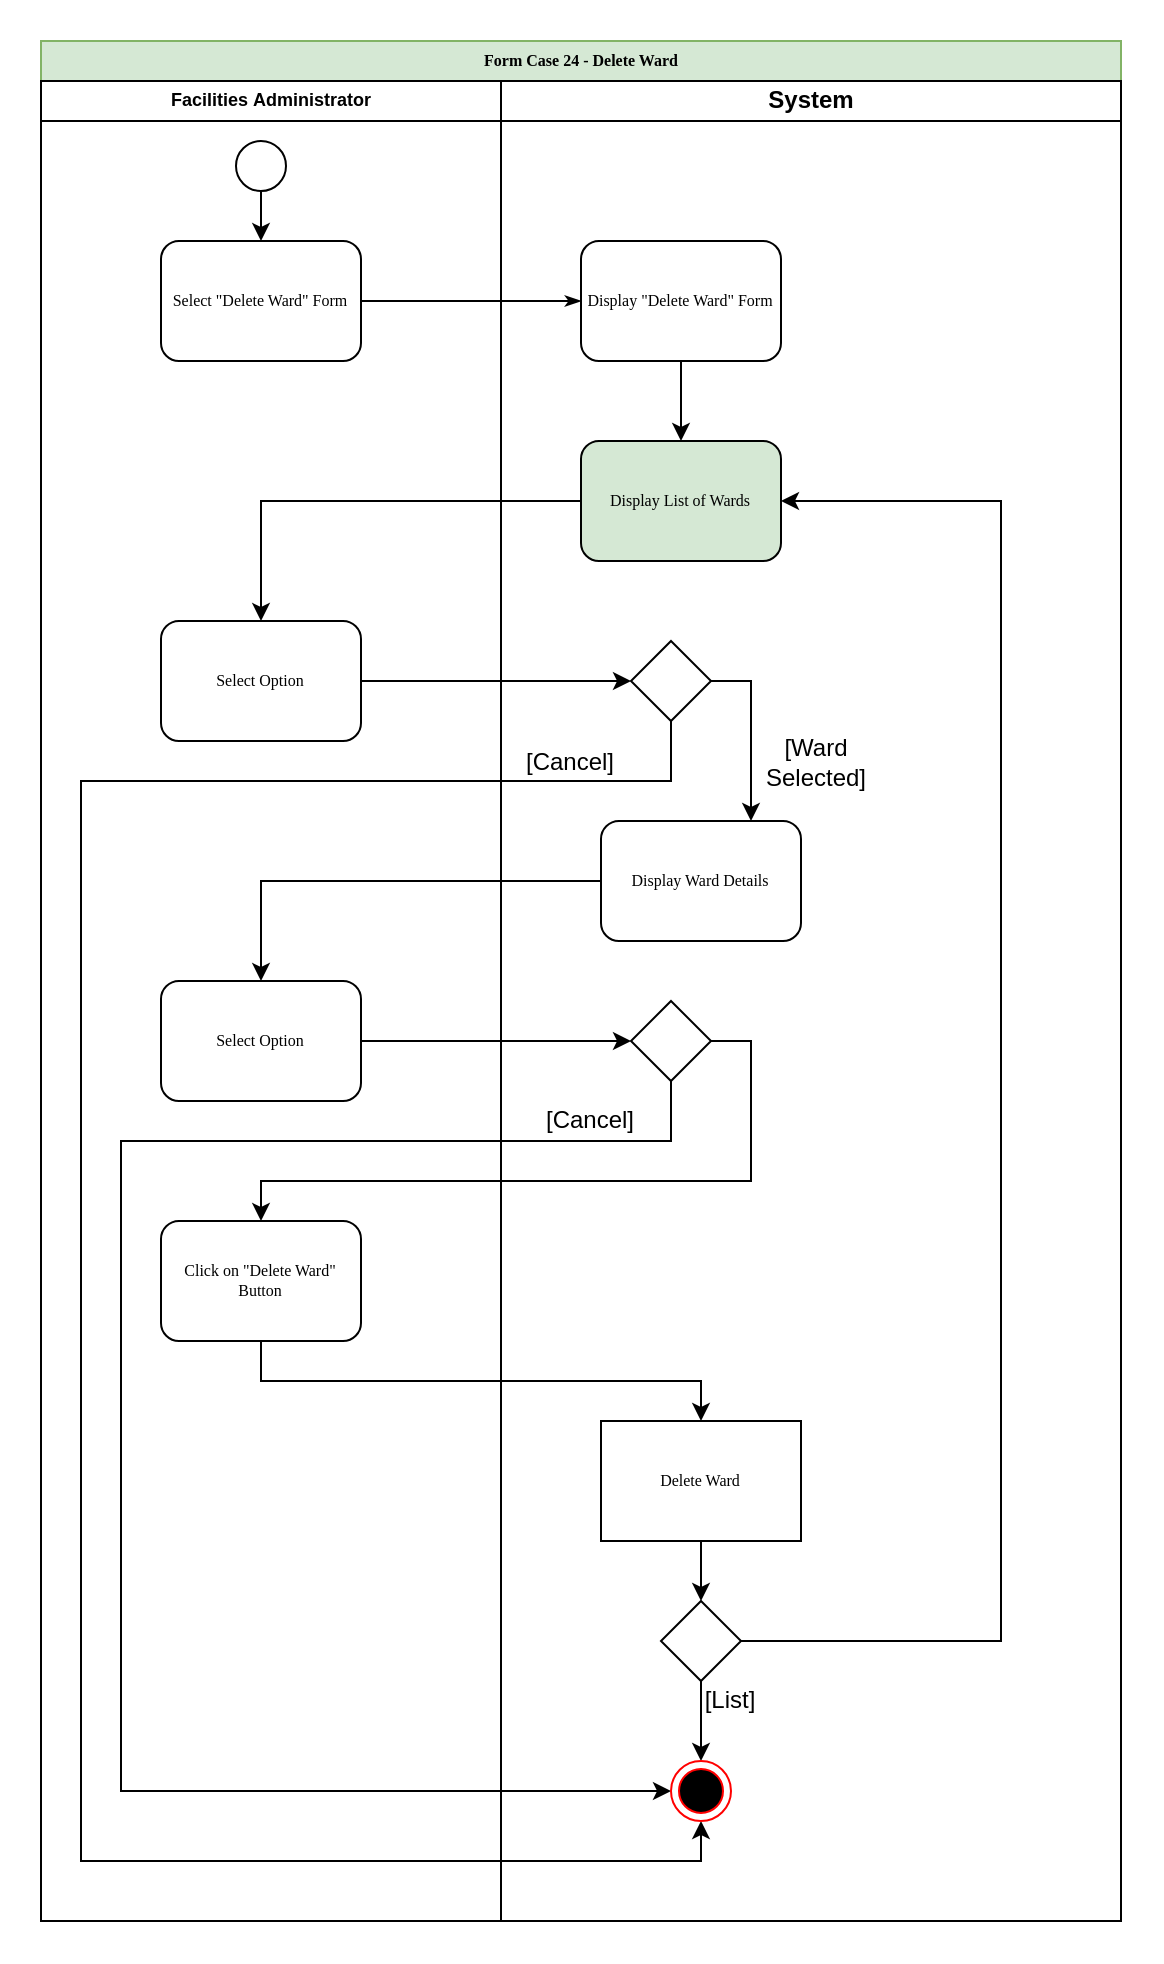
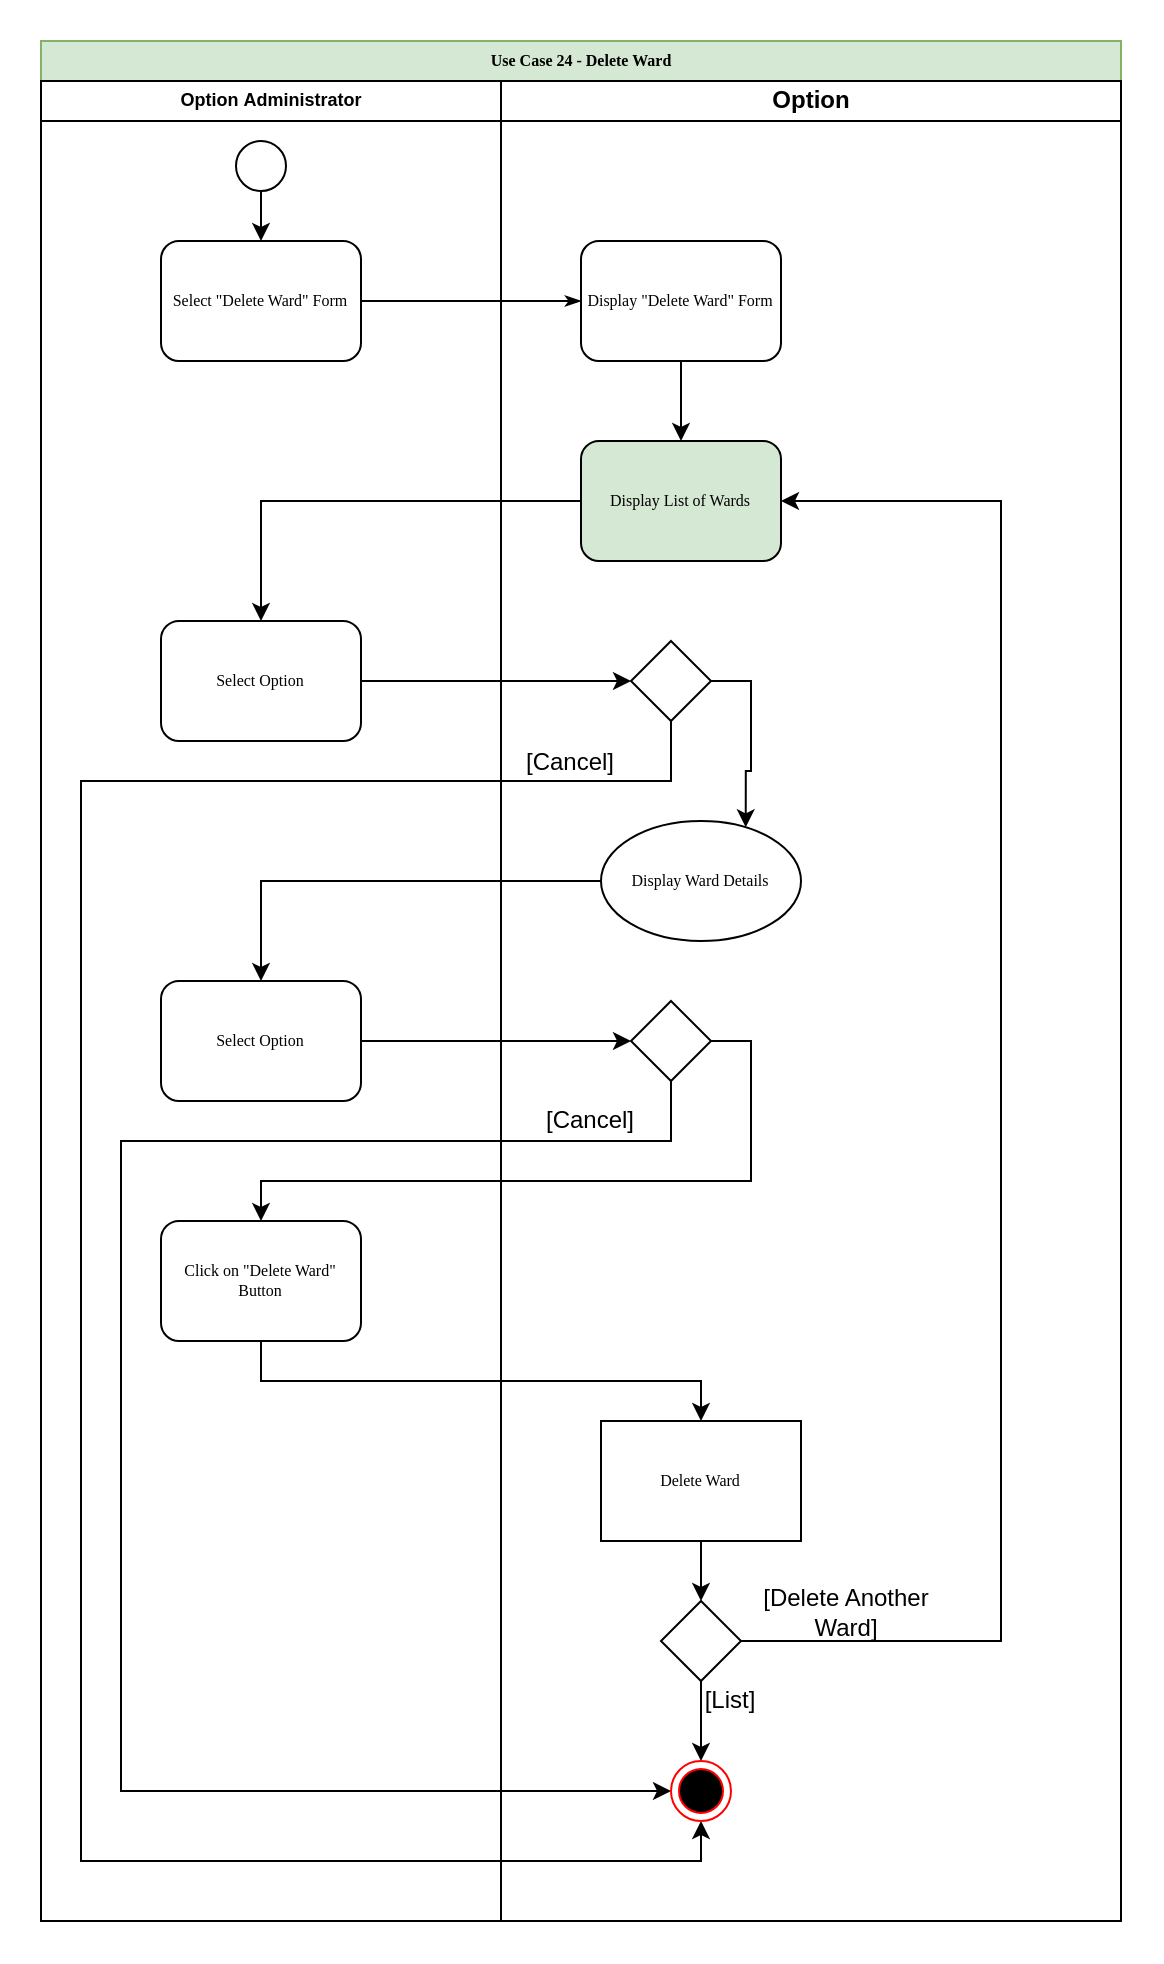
(582, 61) -> (582, 61)
(272, 101) -> (272, 101)
(812, 101) -> (812, 101)
(817, 763) -> none
(701, 881) -> (701, 881)
none -> (847, 1613)
